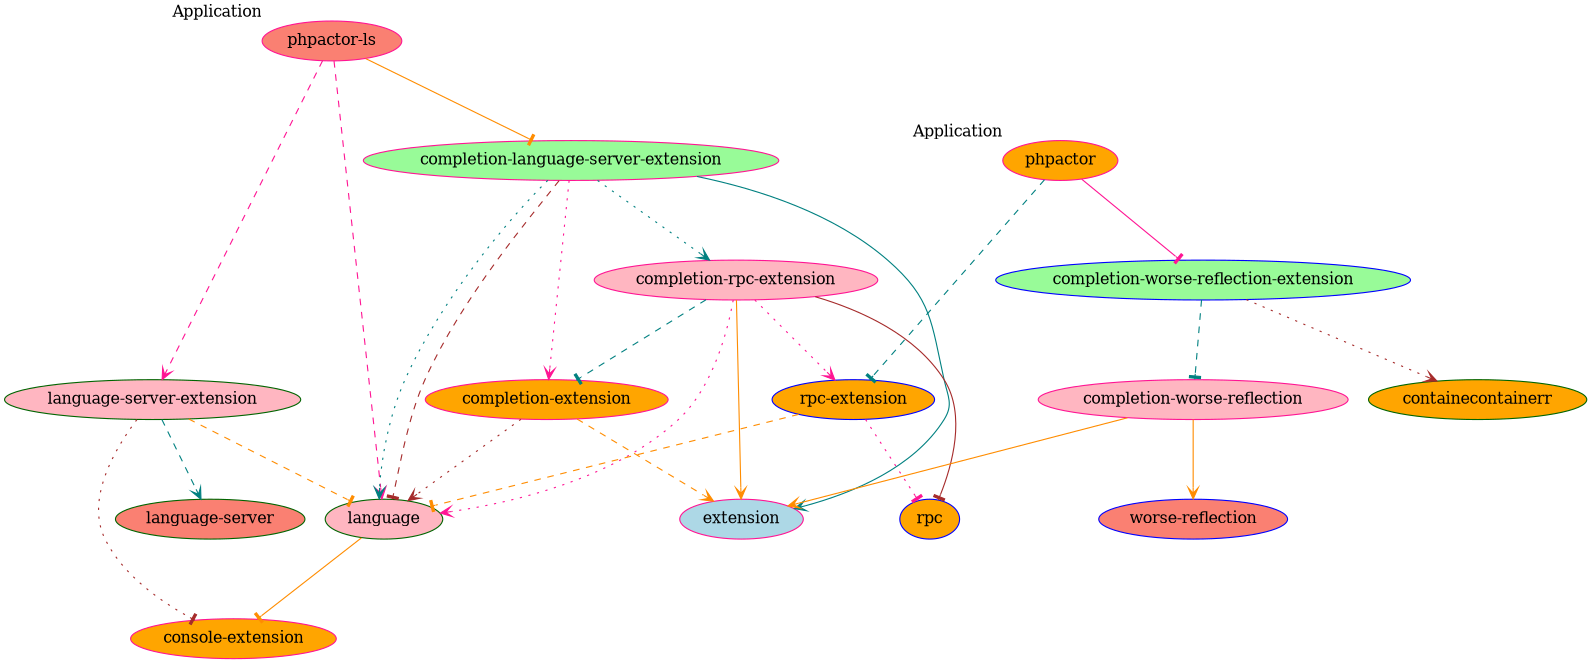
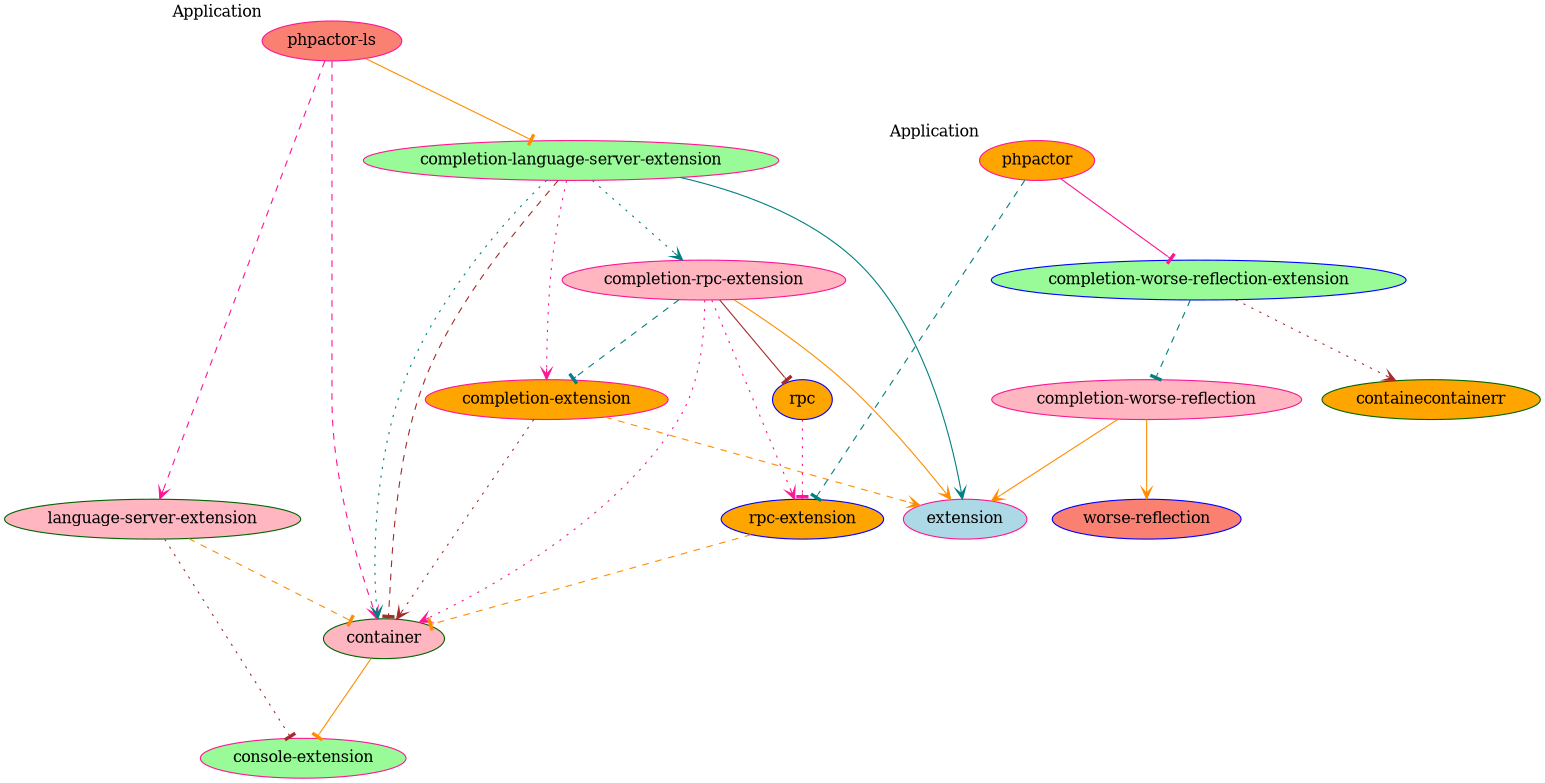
(890, 458) -> (802, 456)
(210, 519) -> none
(384, 519) -> (384, 639)
(233, 639) -> (303, 758)
